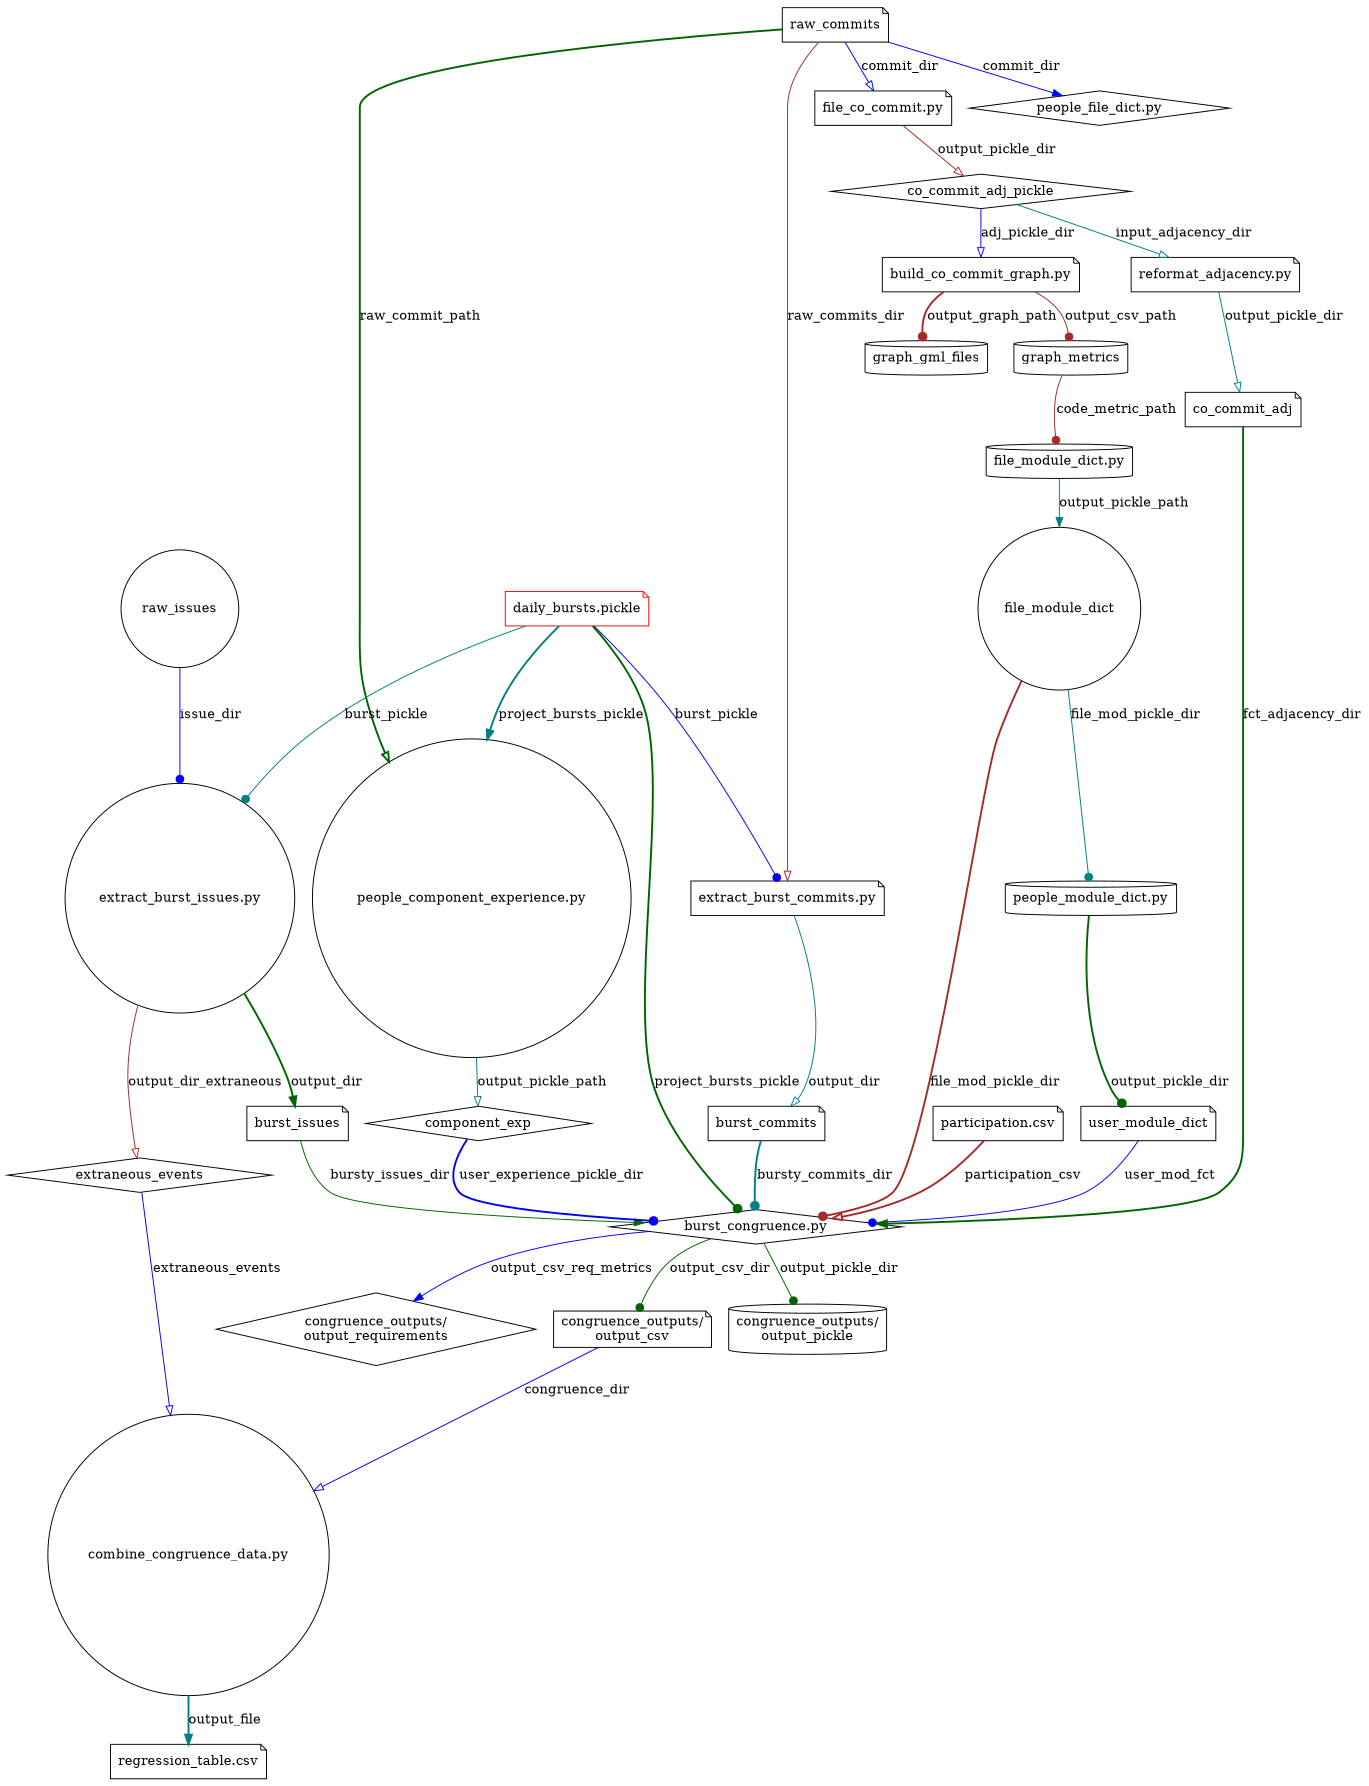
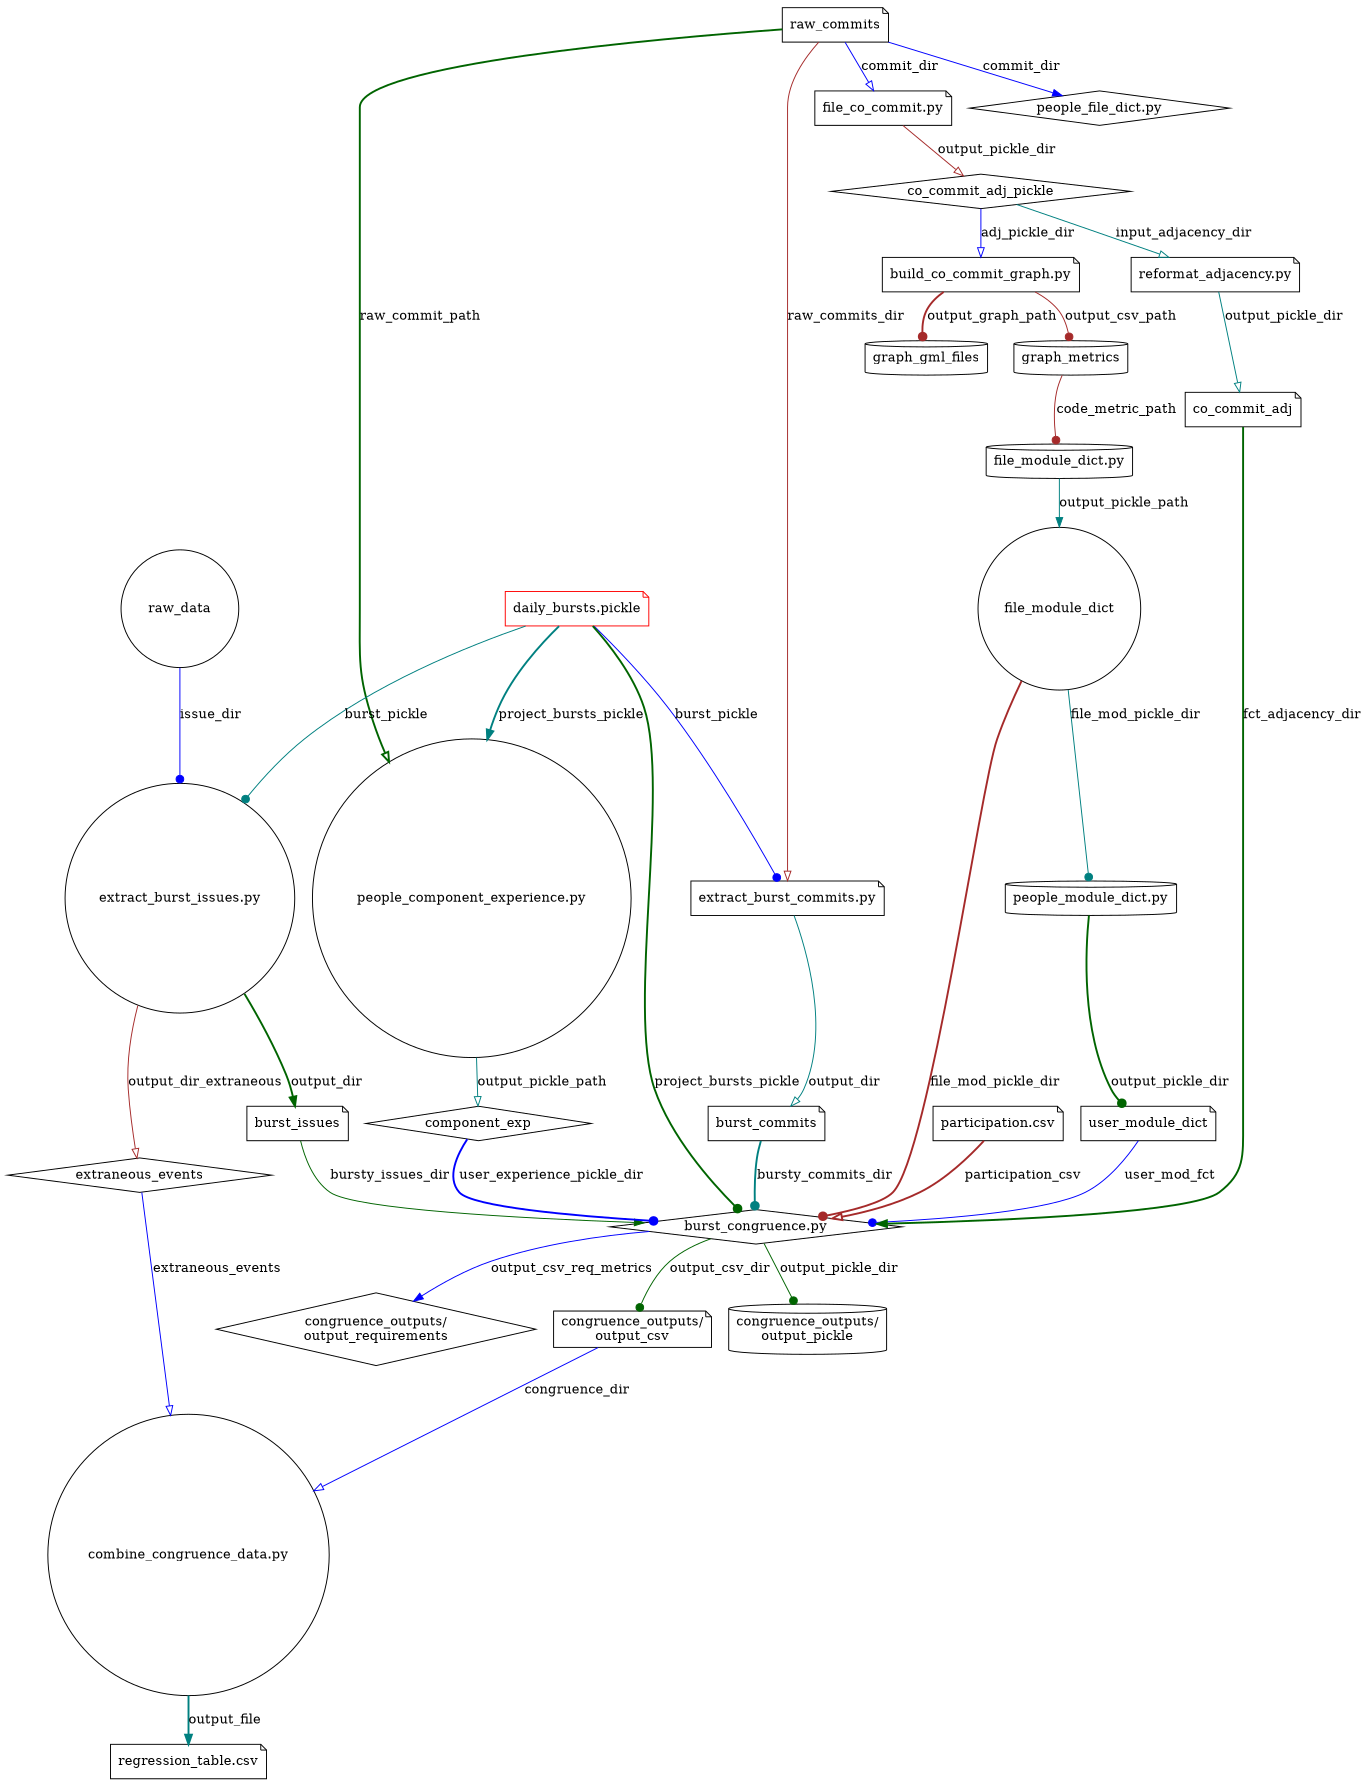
(180, 609) -> (180, 609)
